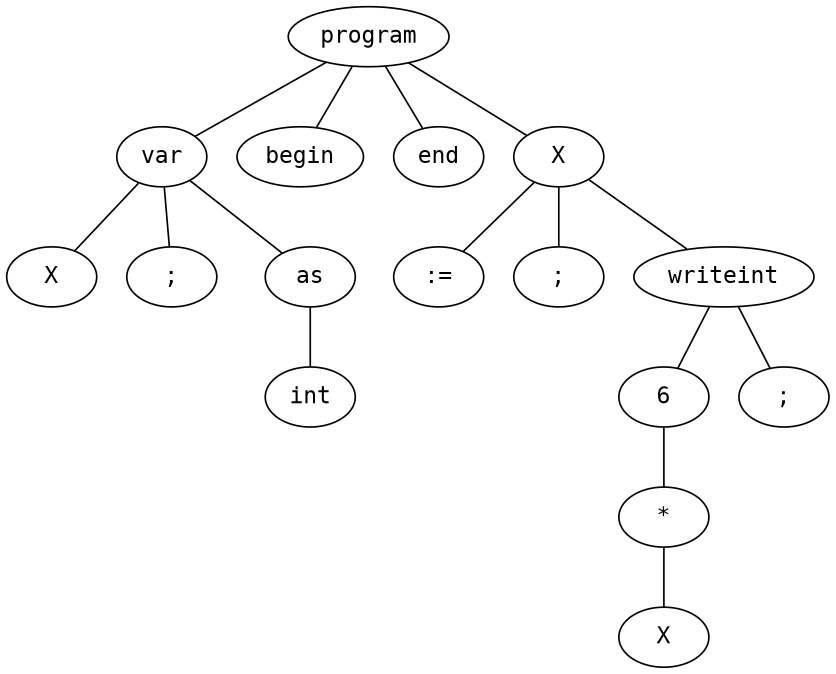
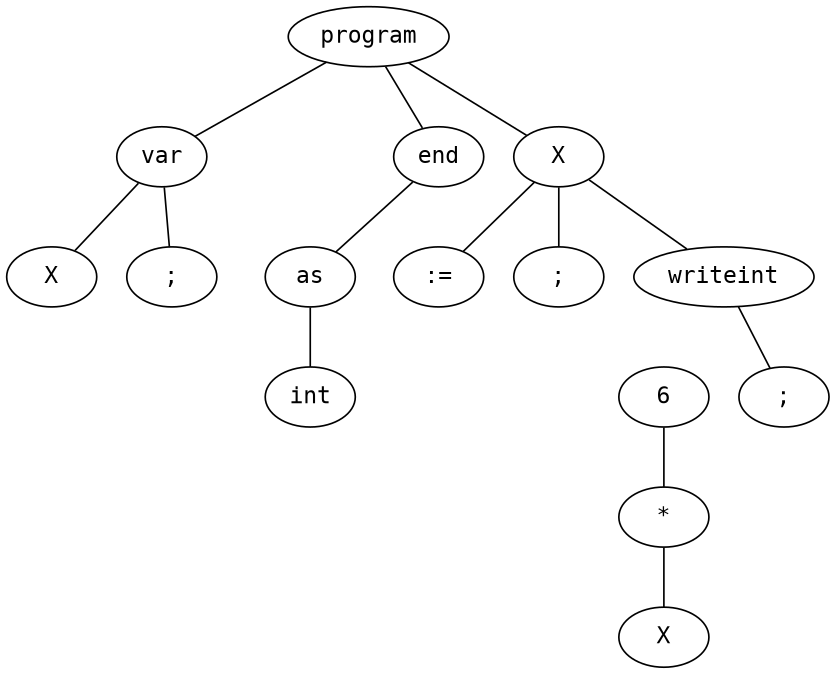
(300, 157) -> none
(236, 217) -> (374, 217)
(694, 337) -> none
